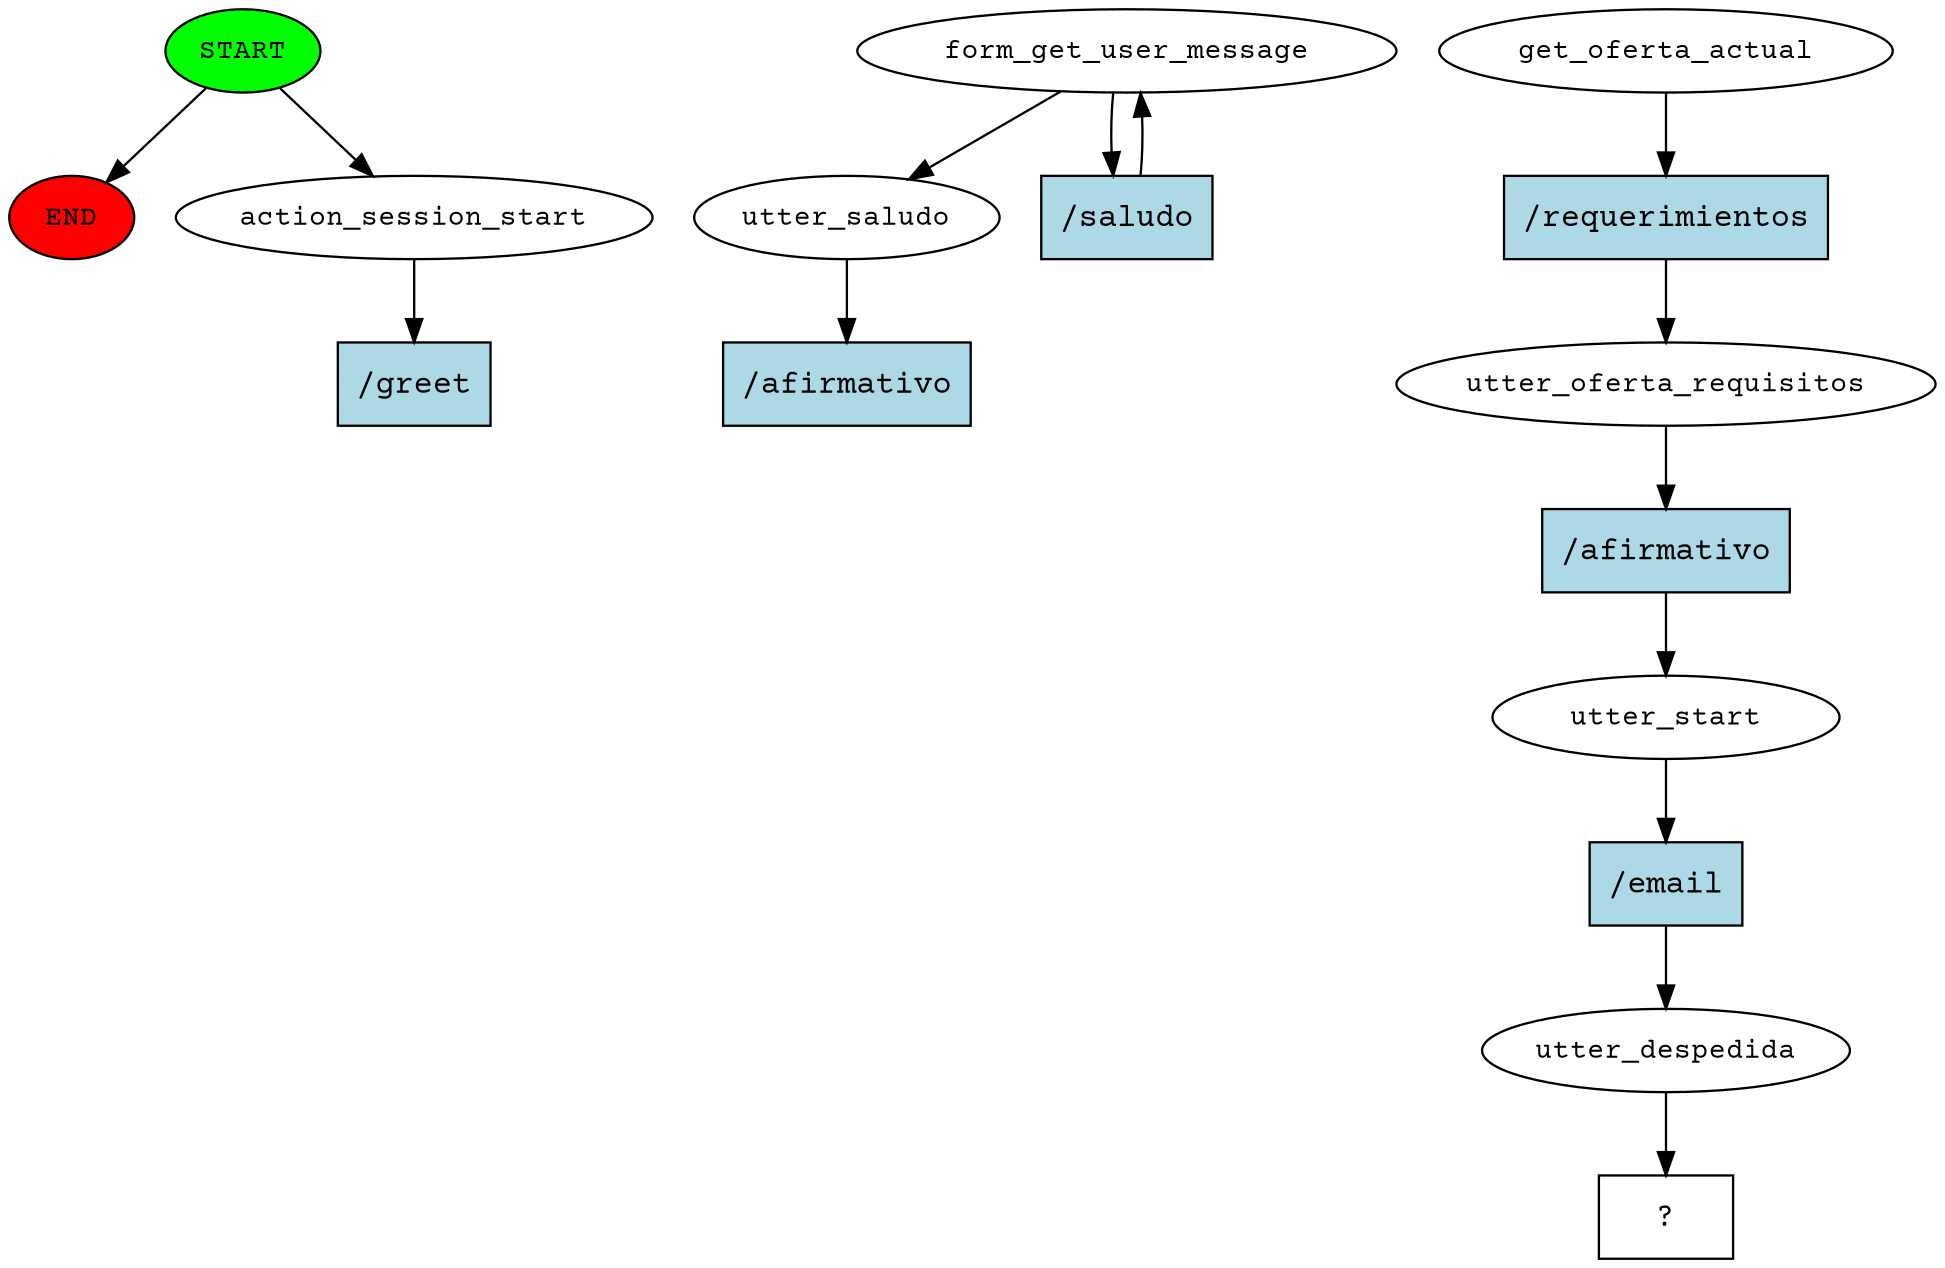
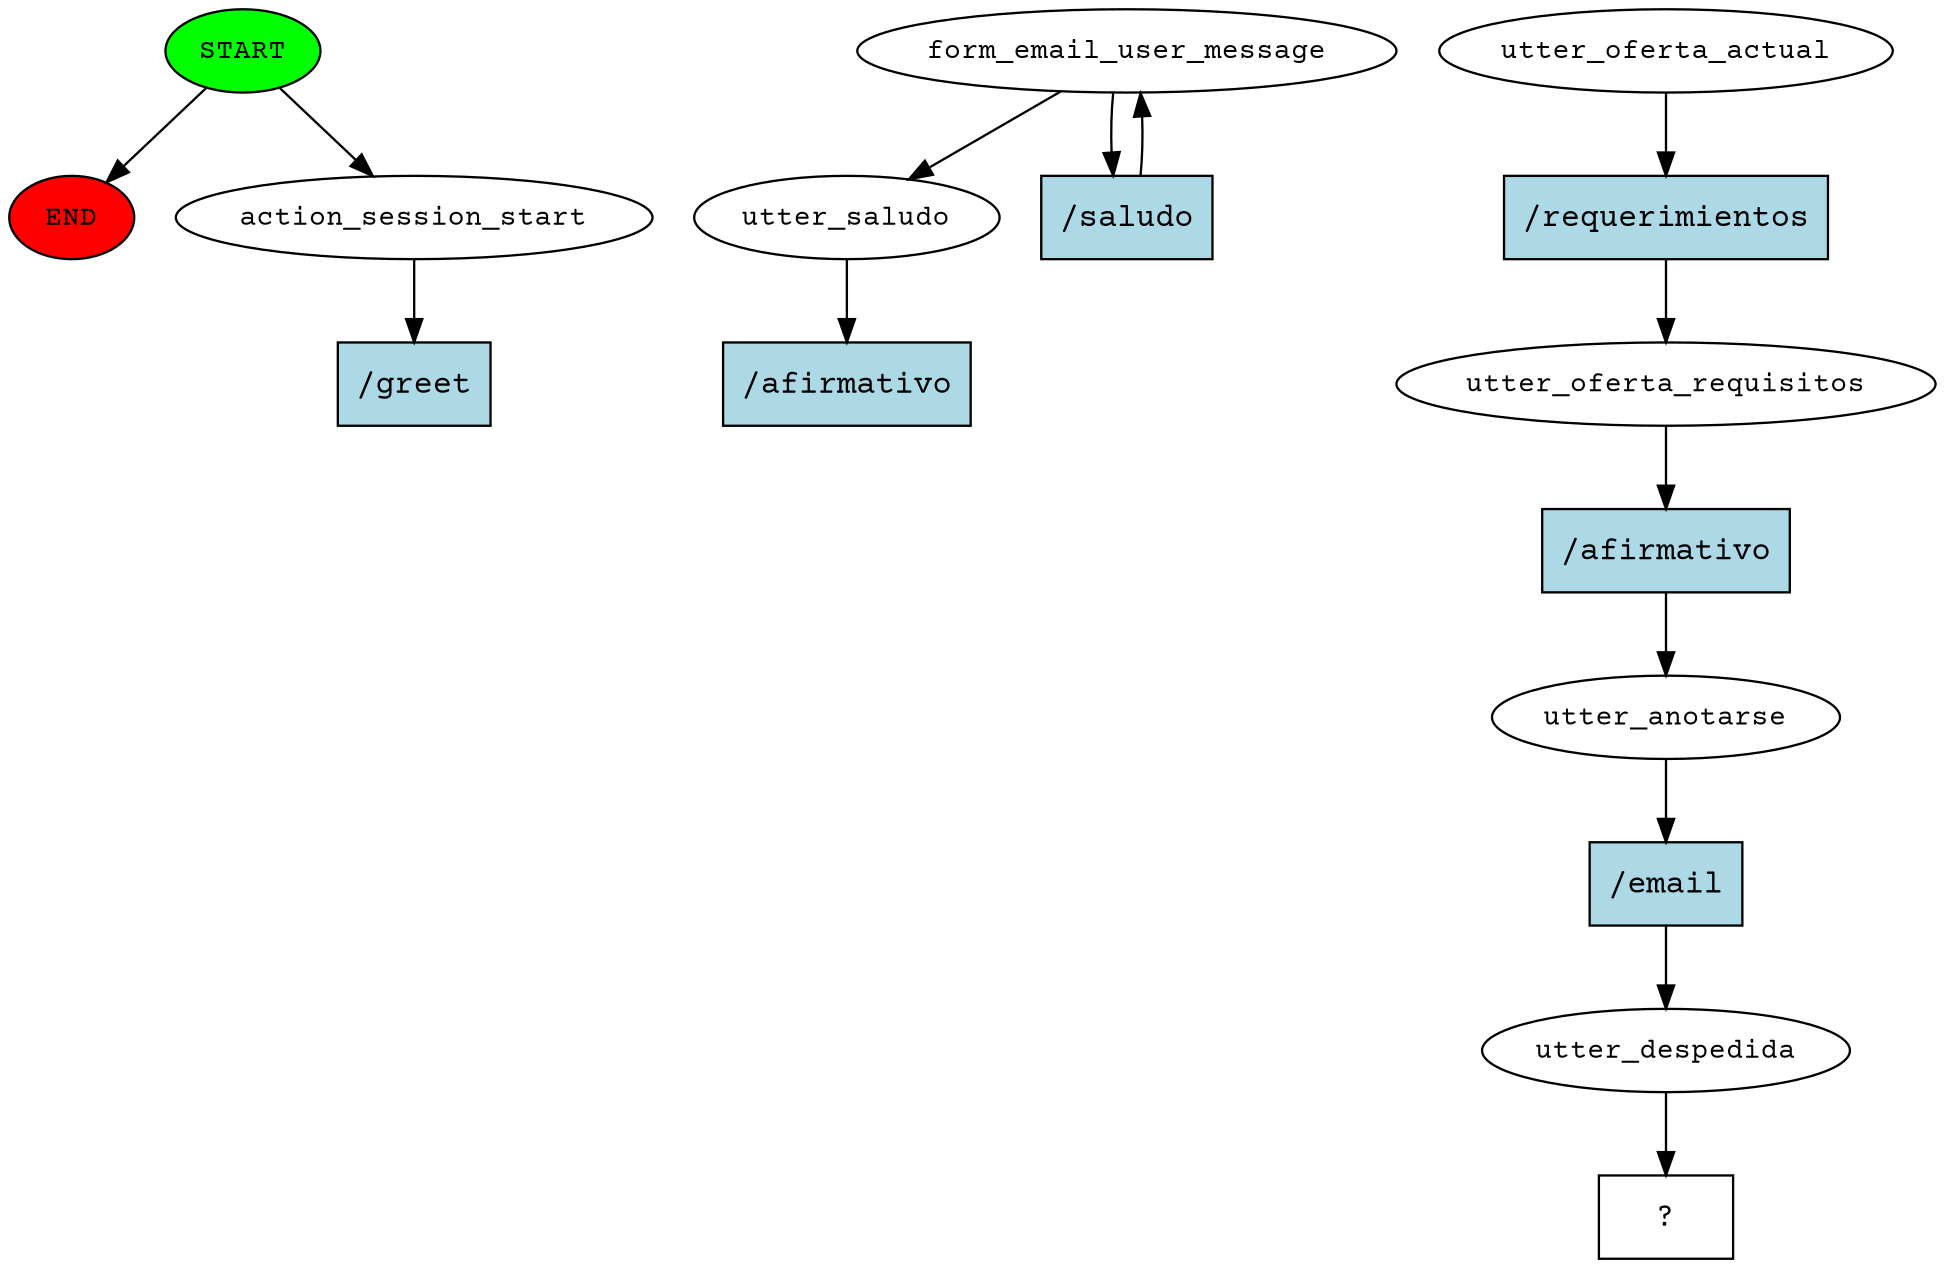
(1127, 51) -> (1127, 51)
(1666, 51) -> (1666, 51)
(1666, 717) -> (1666, 717)
